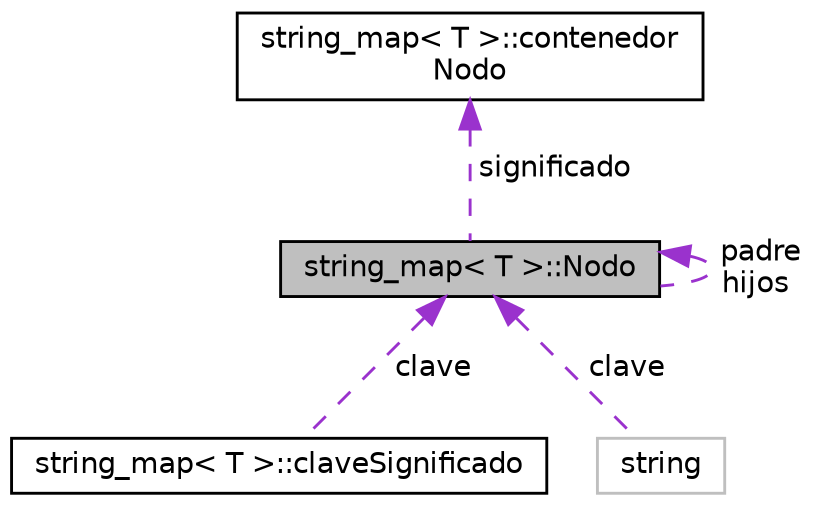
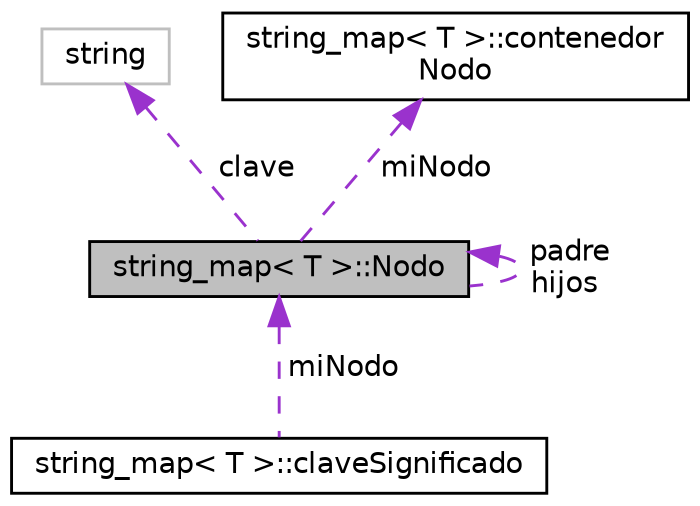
(551, 169) -> (433, 169)
(430, 369) -> (340, 369)
(576, 378) -> (202, 174)
